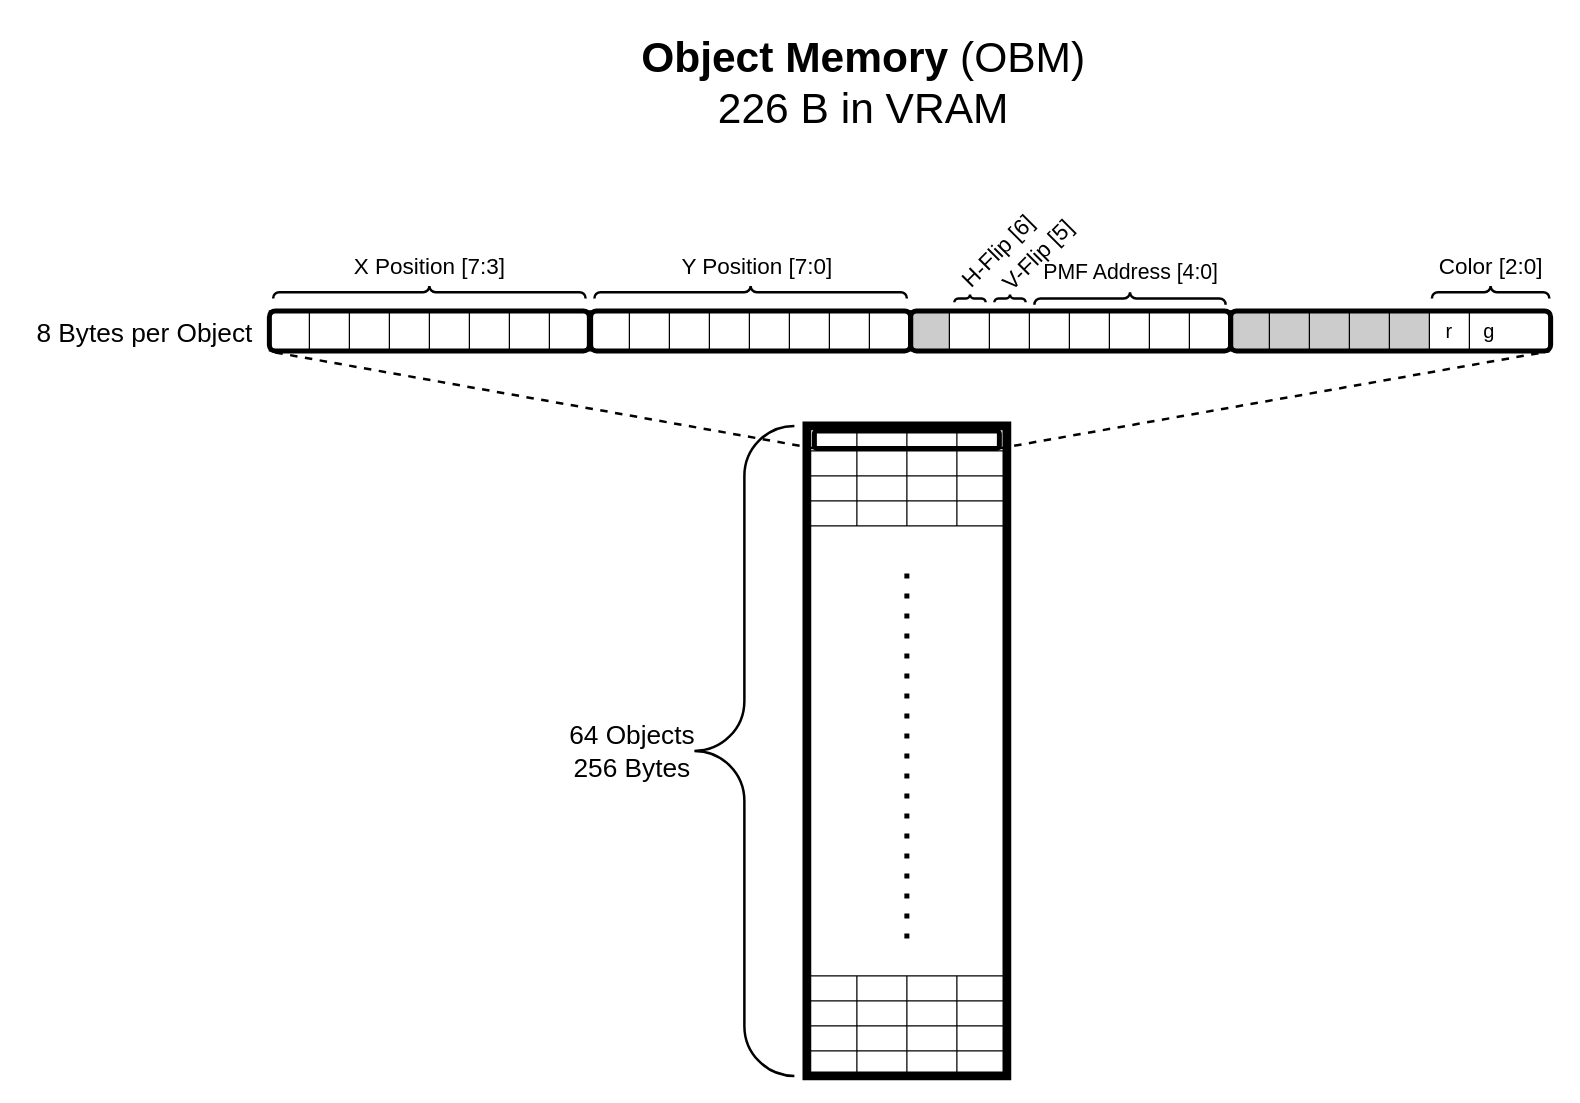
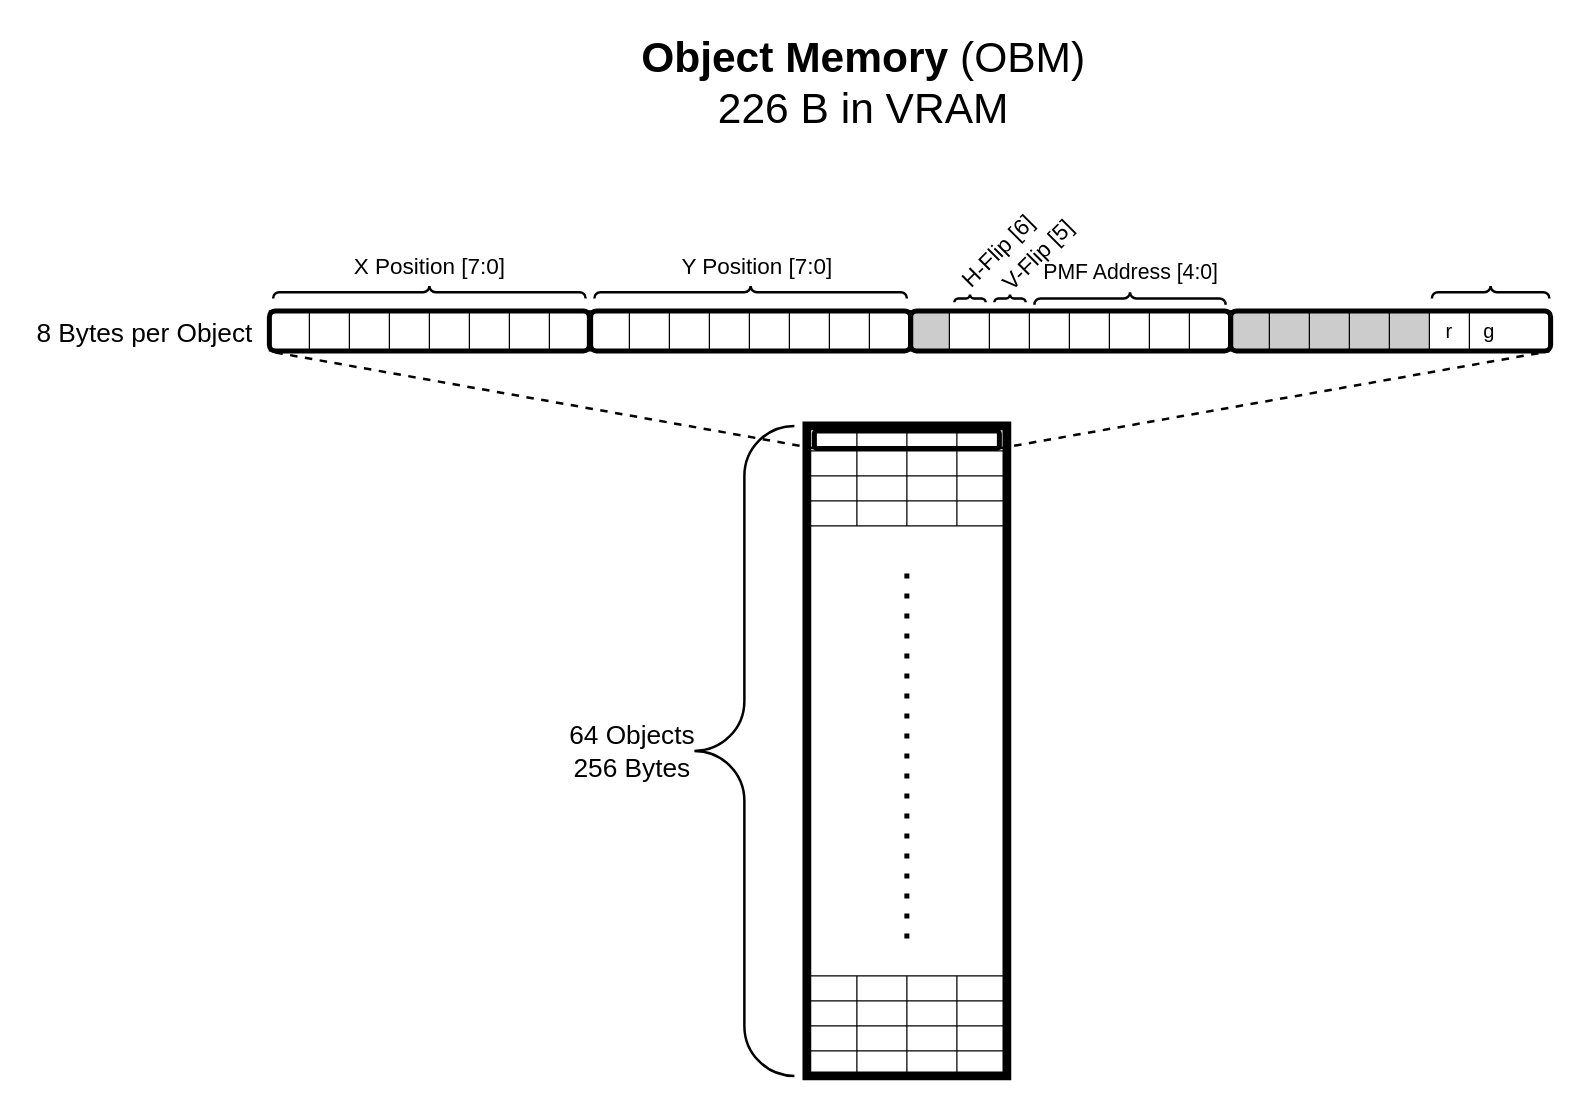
(430, 267) -> (430, 267)
(1491, 267) -> none
